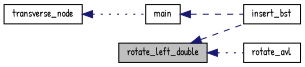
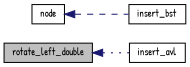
(43, 14) -> none
(163, 14) -> (48, 14)
(223, 32) -> none
(272, 53) -> (157, 53)
